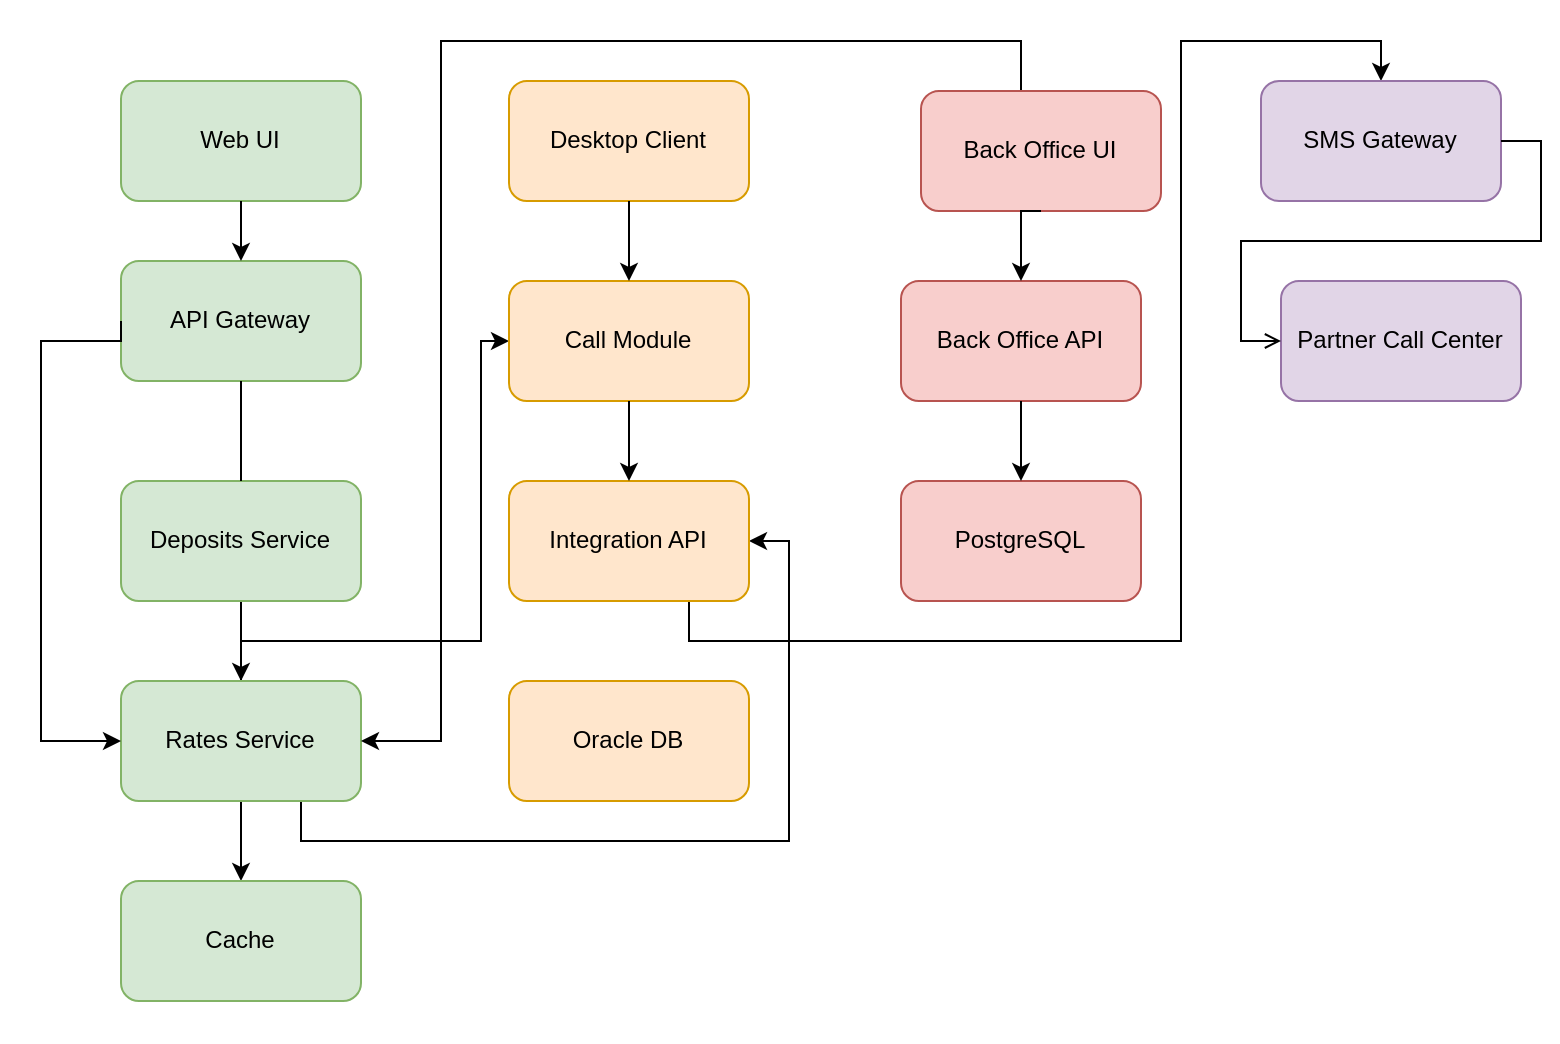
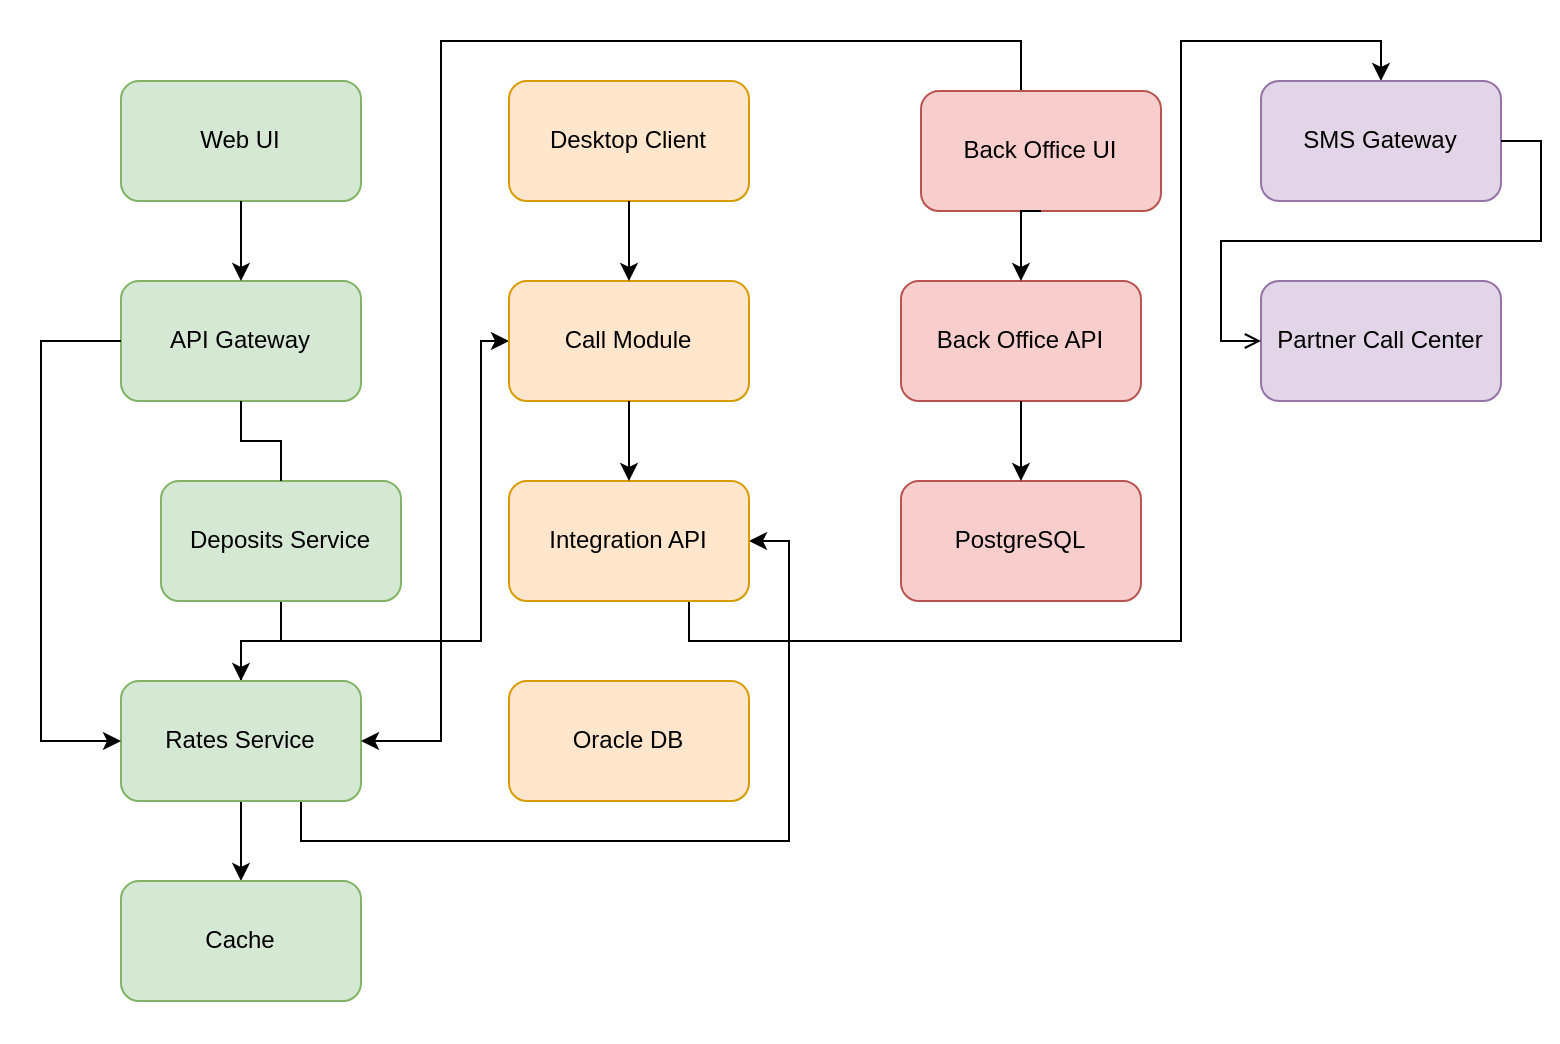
(241, 321) -> (241, 341)
(1401, 341) -> (1381, 341)
(241, 541) -> (281, 541)
